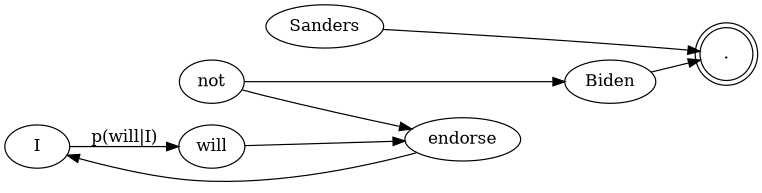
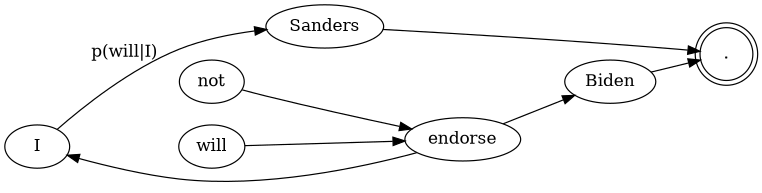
(398, 82) -> (533, 112)
(118, 147) -> (148, 64)
